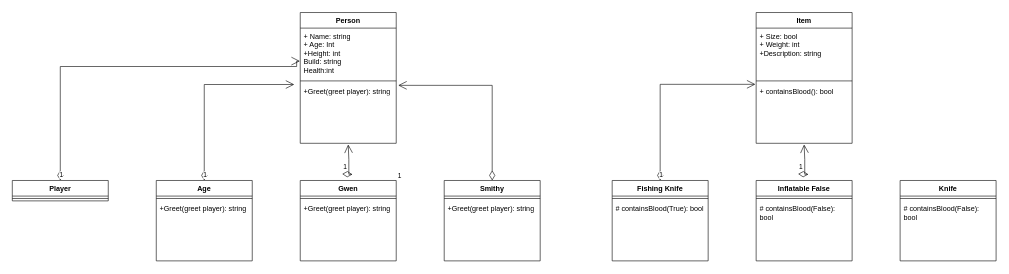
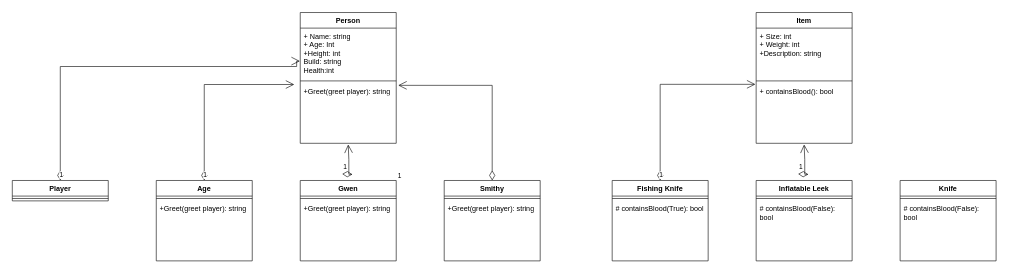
(796, 45) -> (796, 45)
(804, 189) -> (804, 189)
